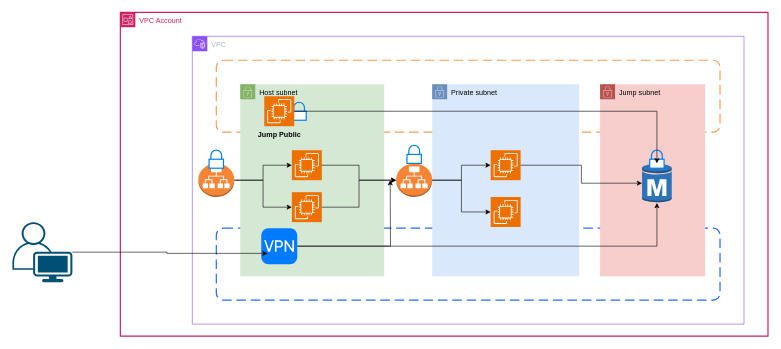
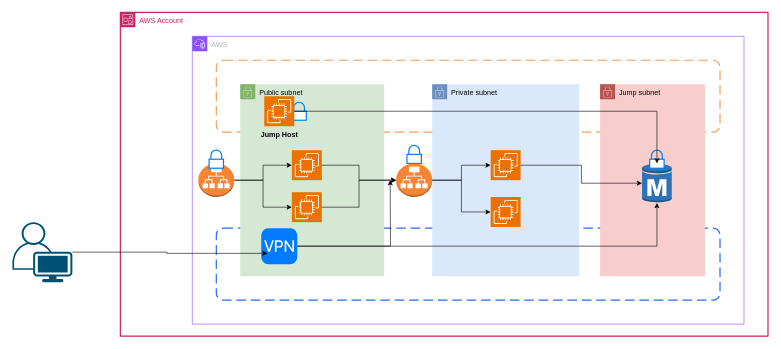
(161, 21) -> (161, 21)
(218, 45) -> (218, 45)
(281, 93) -> (283, 93)
(280, 135) -> (280, 135)
